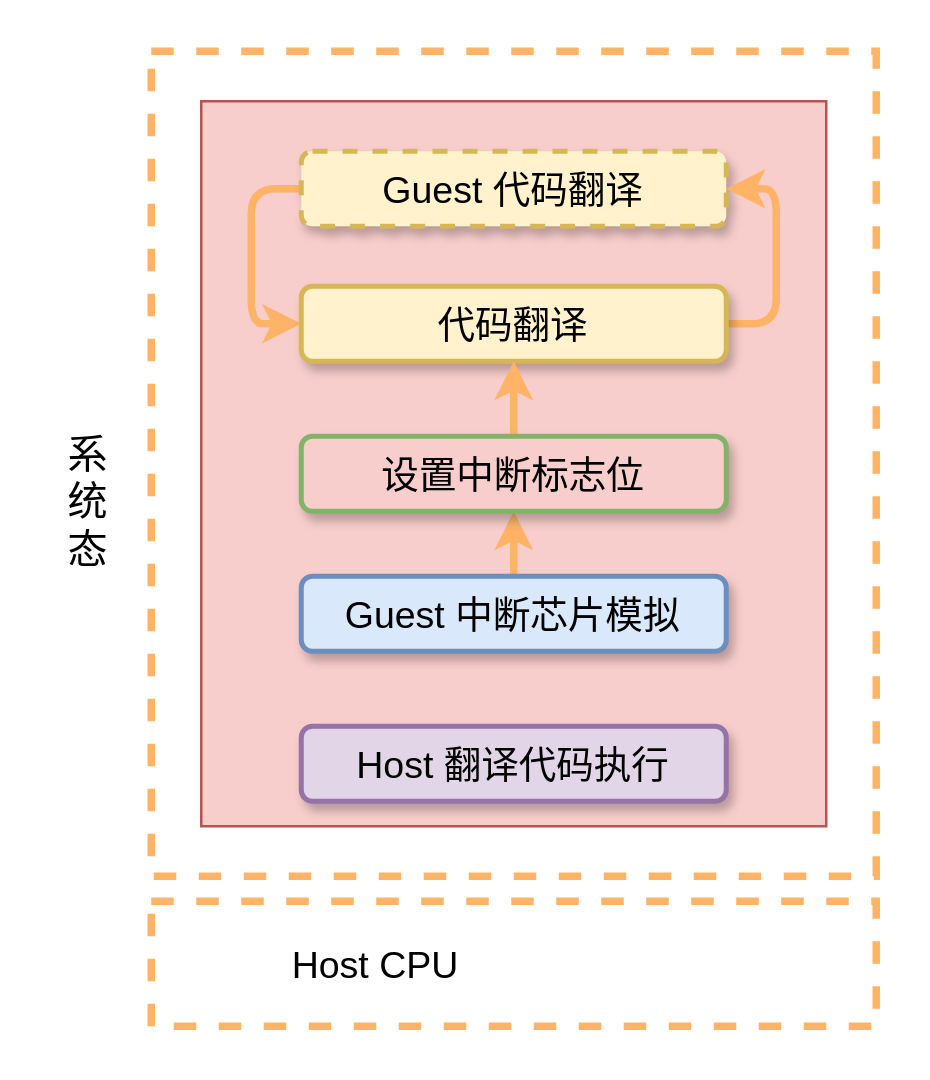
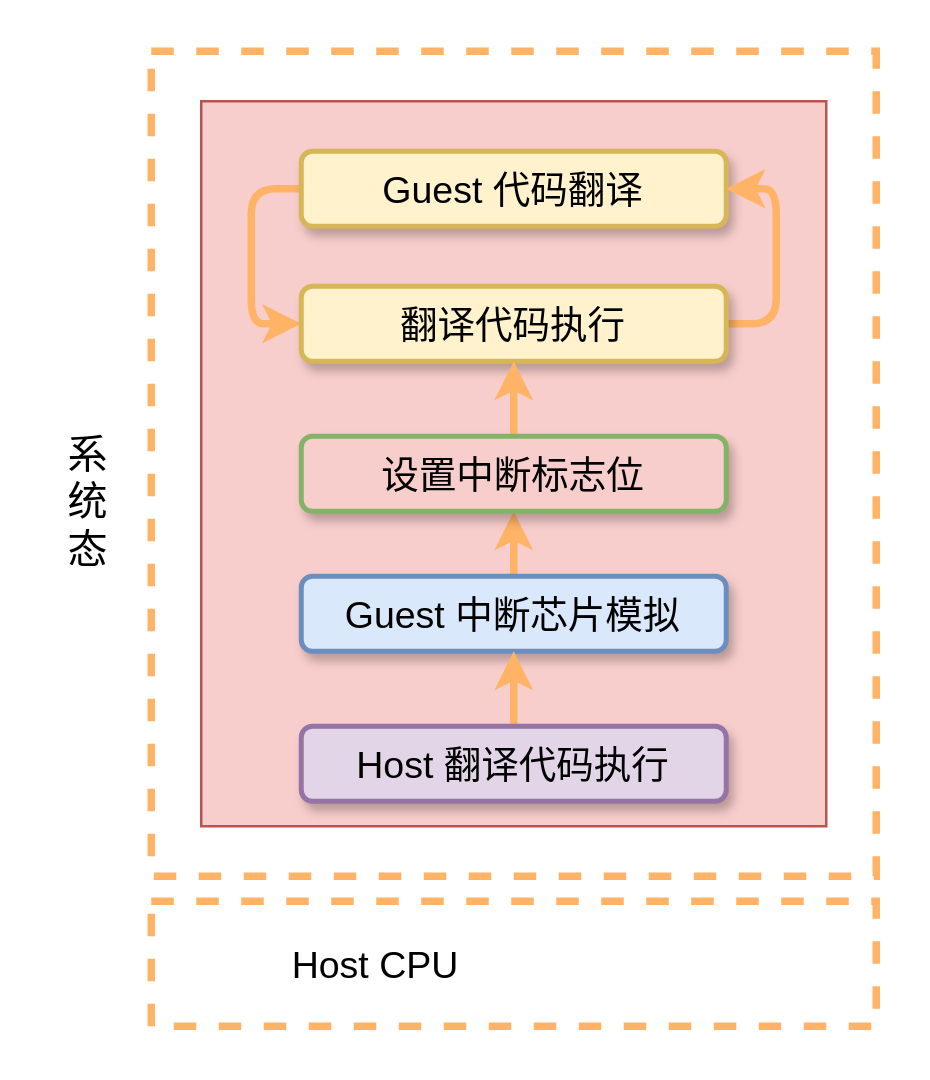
(514, 189) -> (514, 189)
(514, 324) -> (514, 324)
none -> (514, 687)
